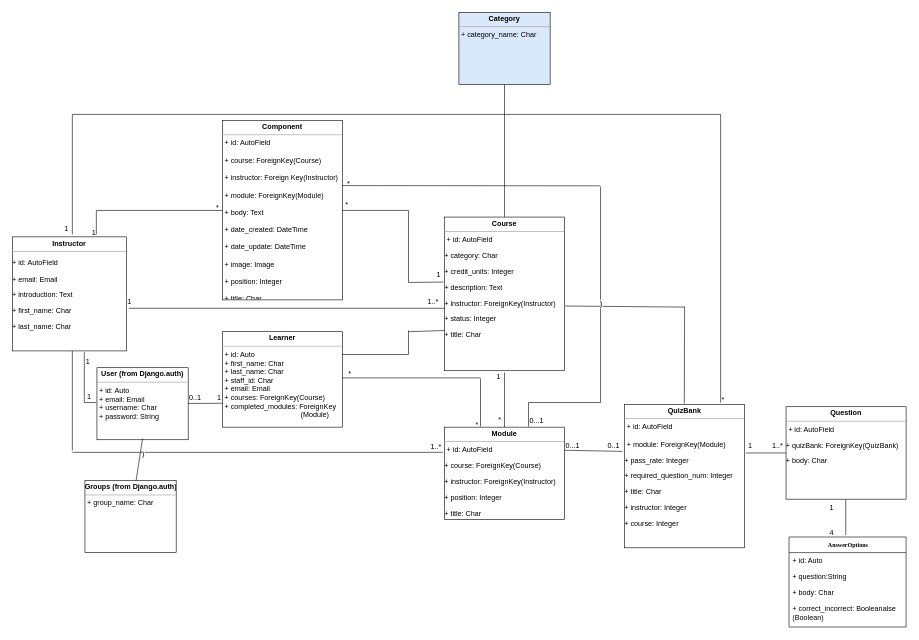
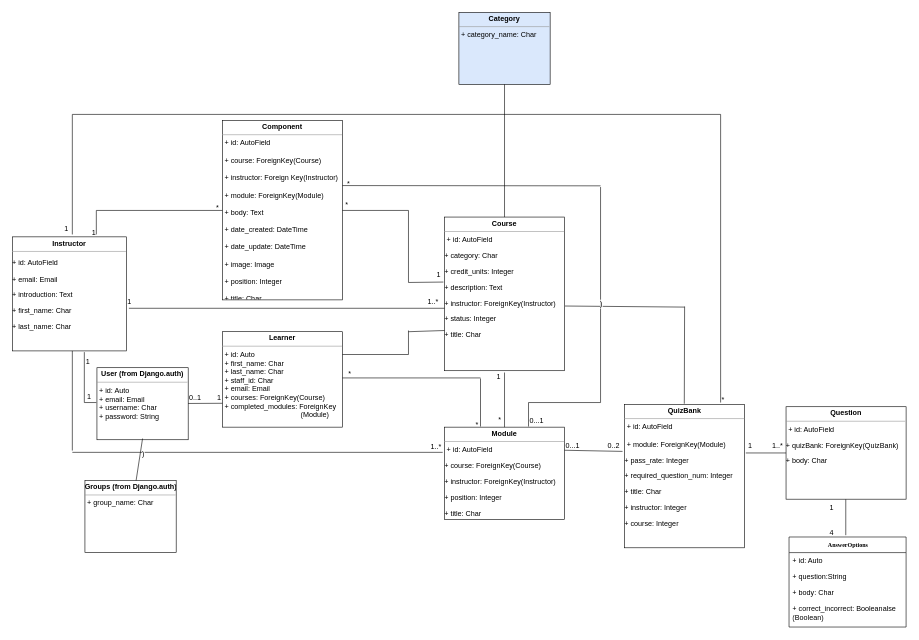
(614, 446) -> (614, 446)
